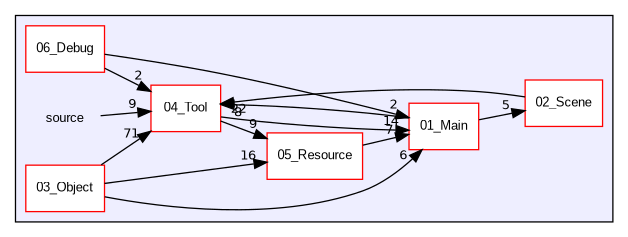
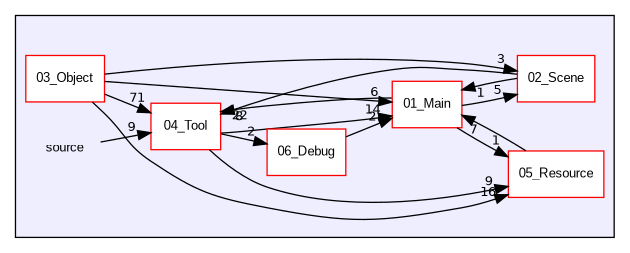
none -> (304, 60)
(122, 77) -> (245, 139)
none -> (496, 82)
none -> (476, 139)
